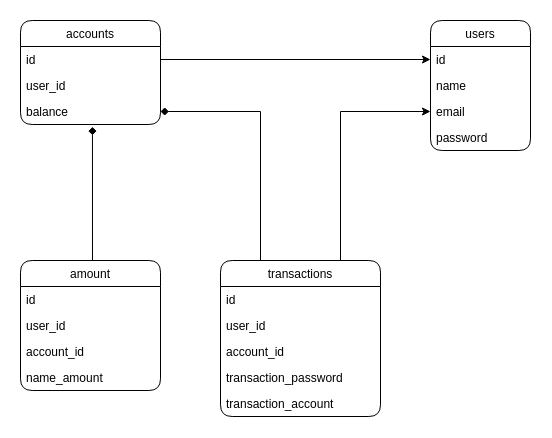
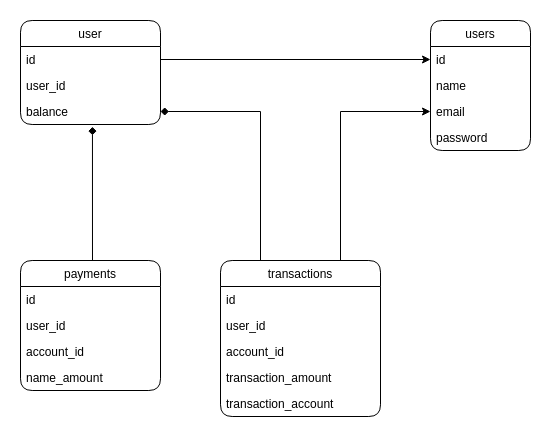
(90, 34) -> (90, 34)
(90, 274) -> (90, 274)
(292, 378) -> (285, 378)
